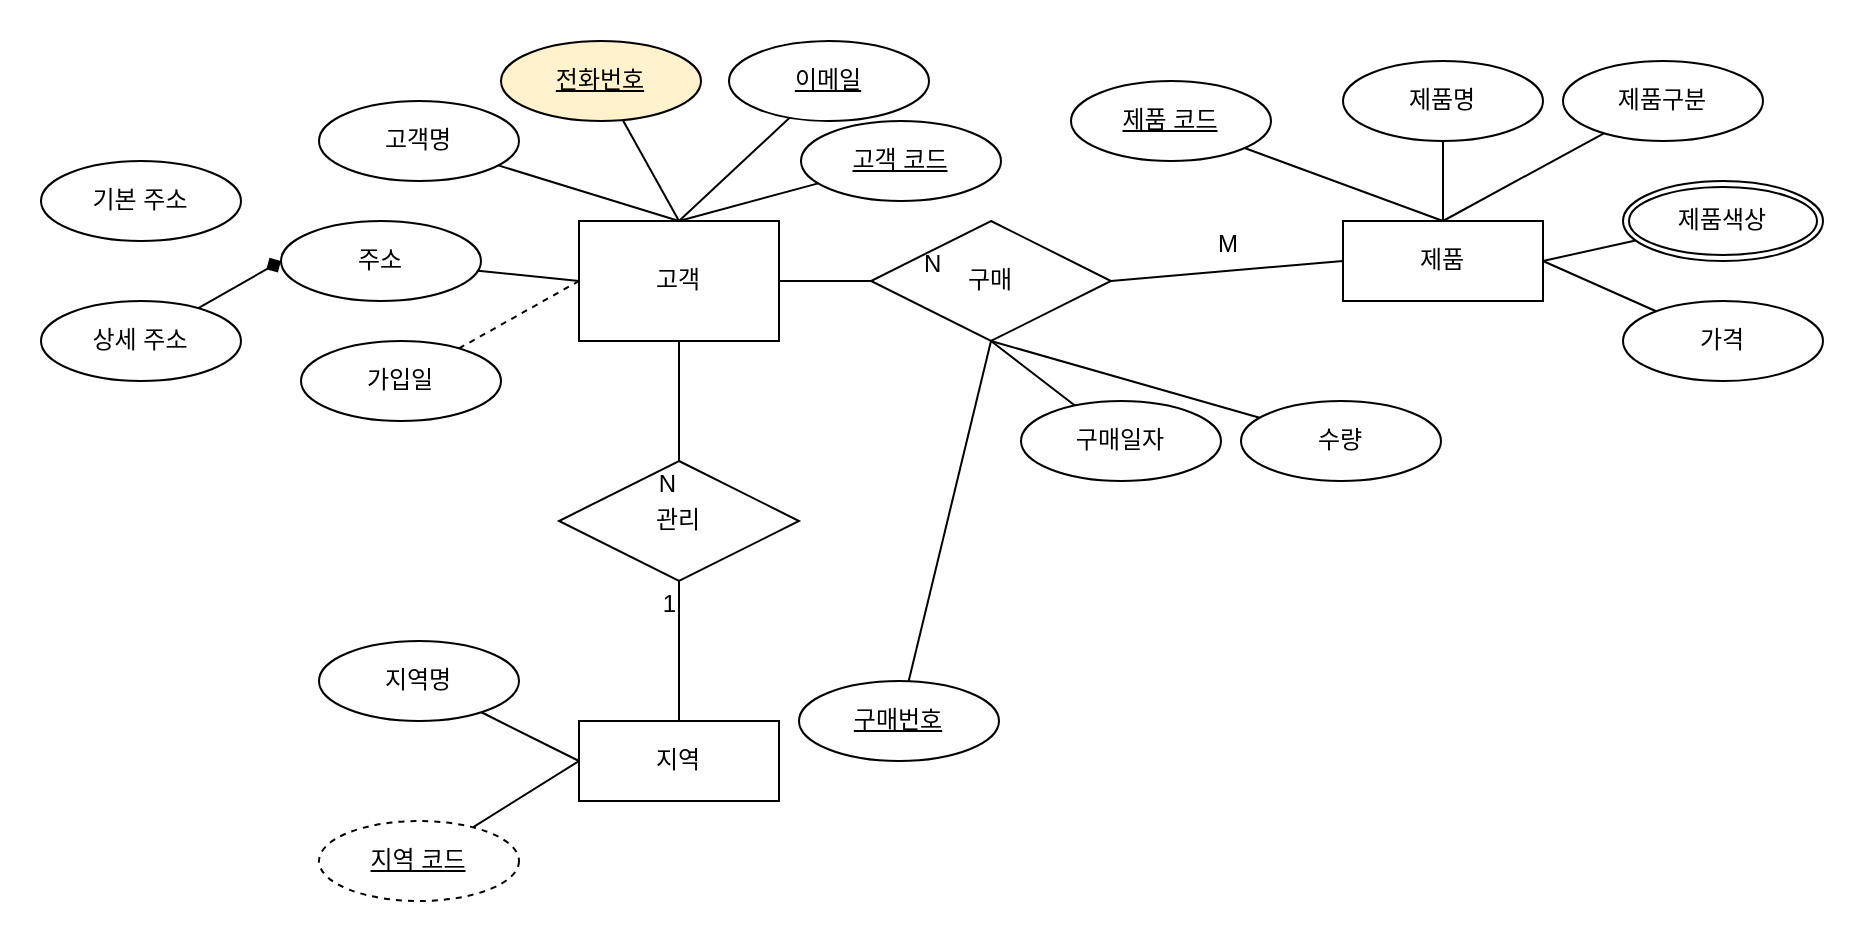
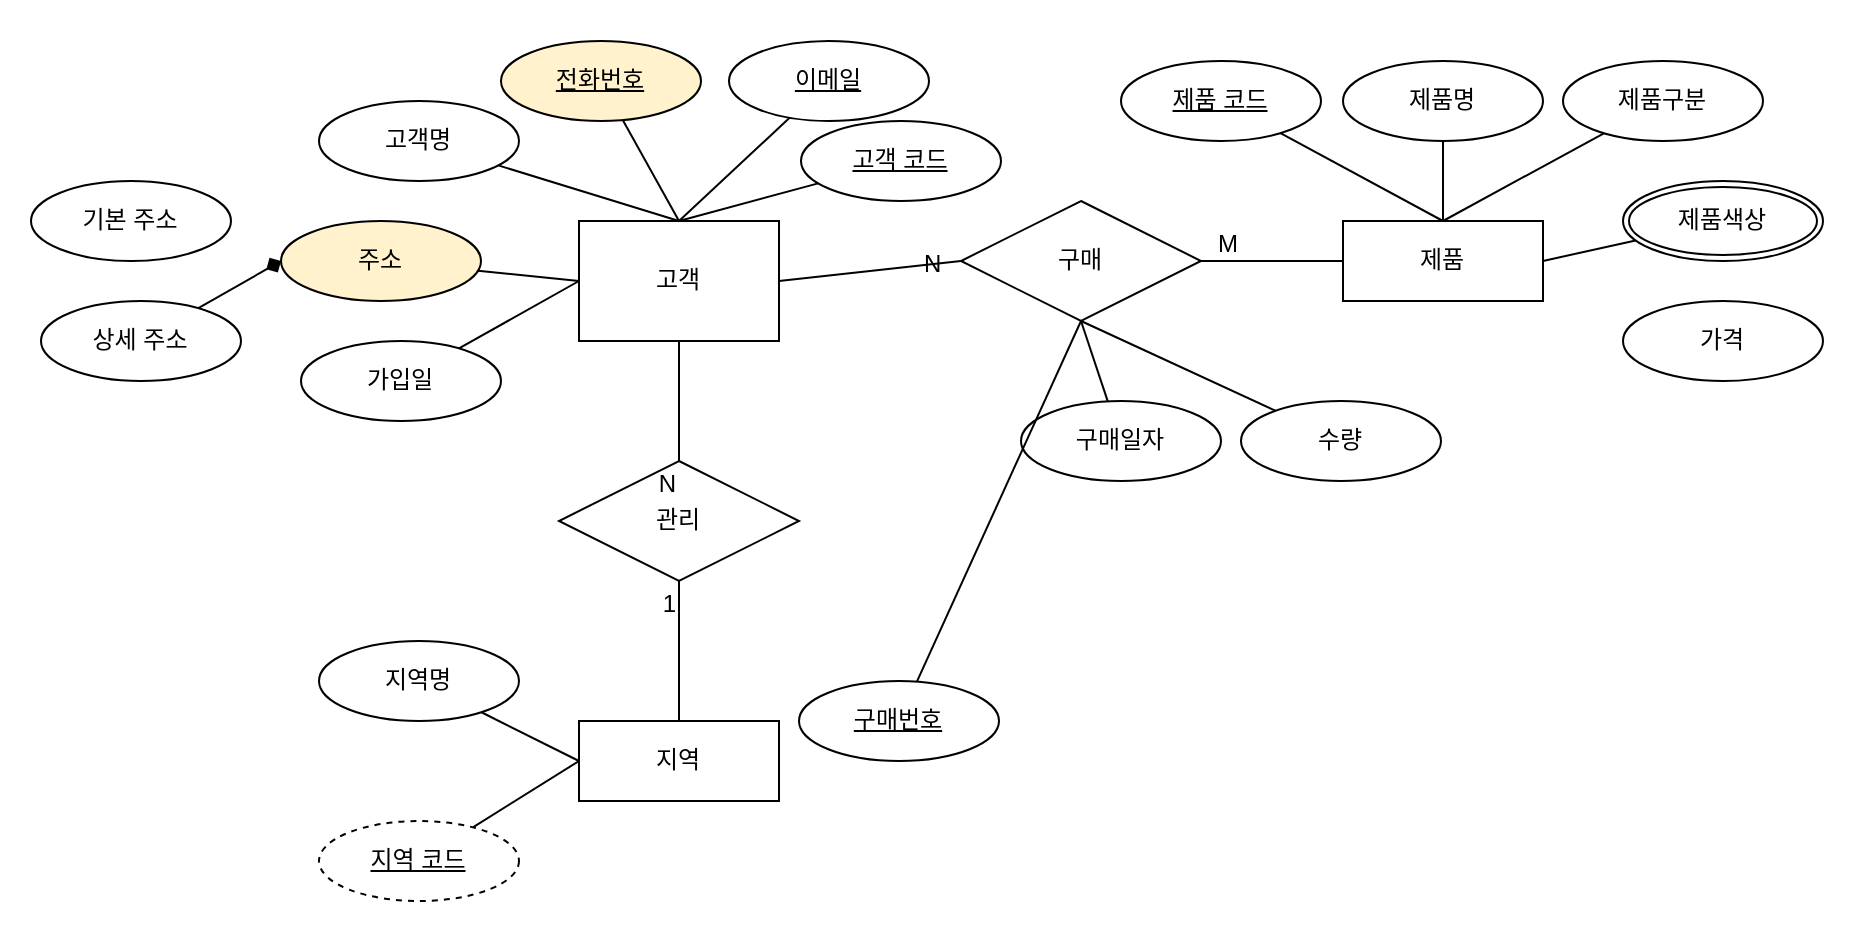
(1171, 121) -> (1221, 101)
(141, 201) -> (131, 221)
(381, 261) -> (381, 261)
(991, 281) -> (1081, 261)
(1602, 287) -> none
(518, 315) -> (518, 315)
